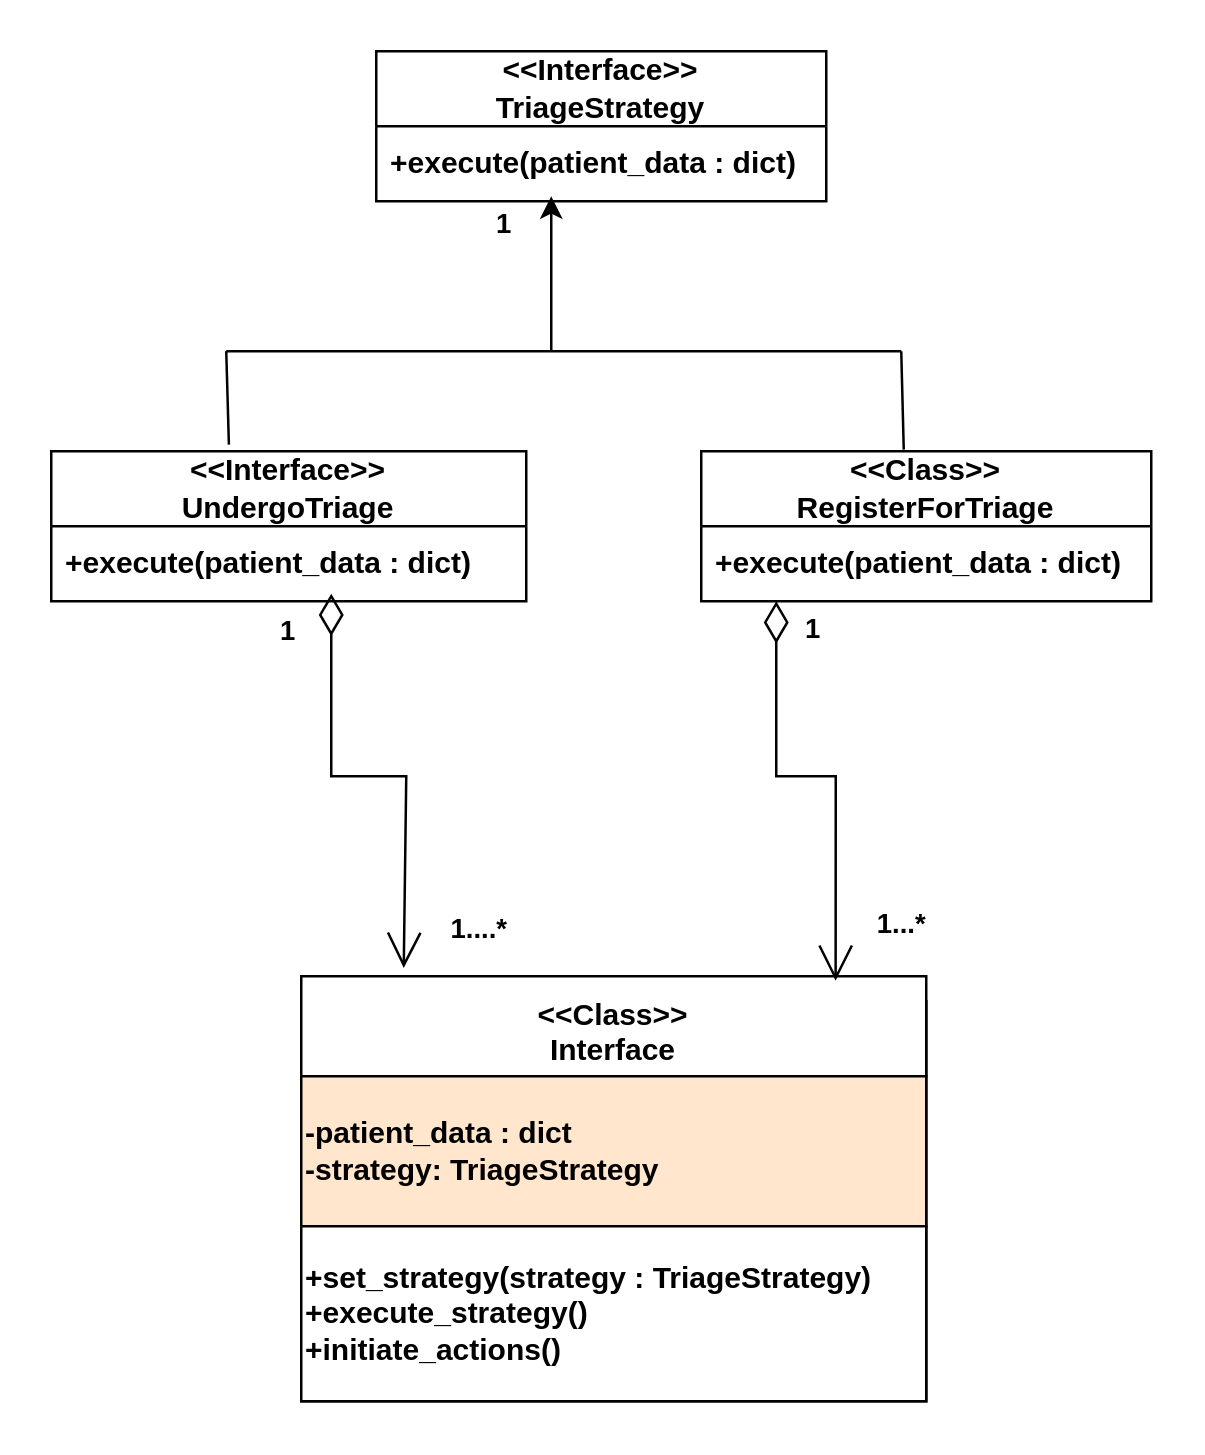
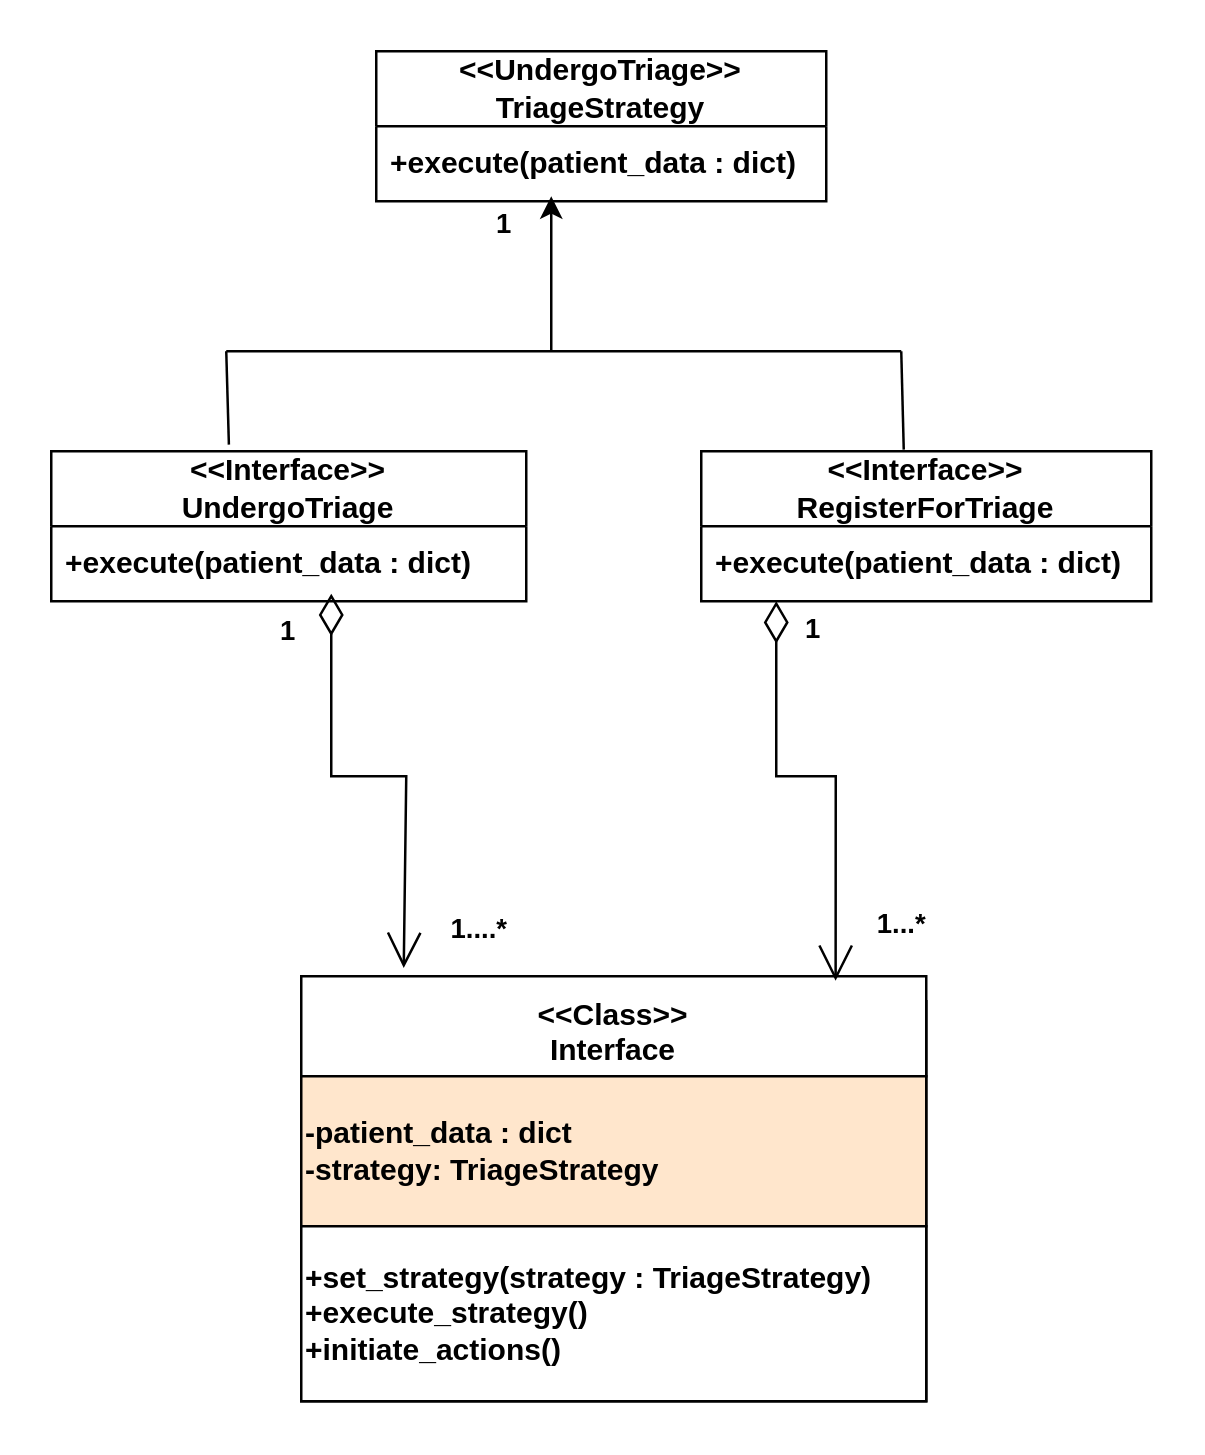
(601, 89) -> (601, 89)
(926, 489) -> (926, 489)
